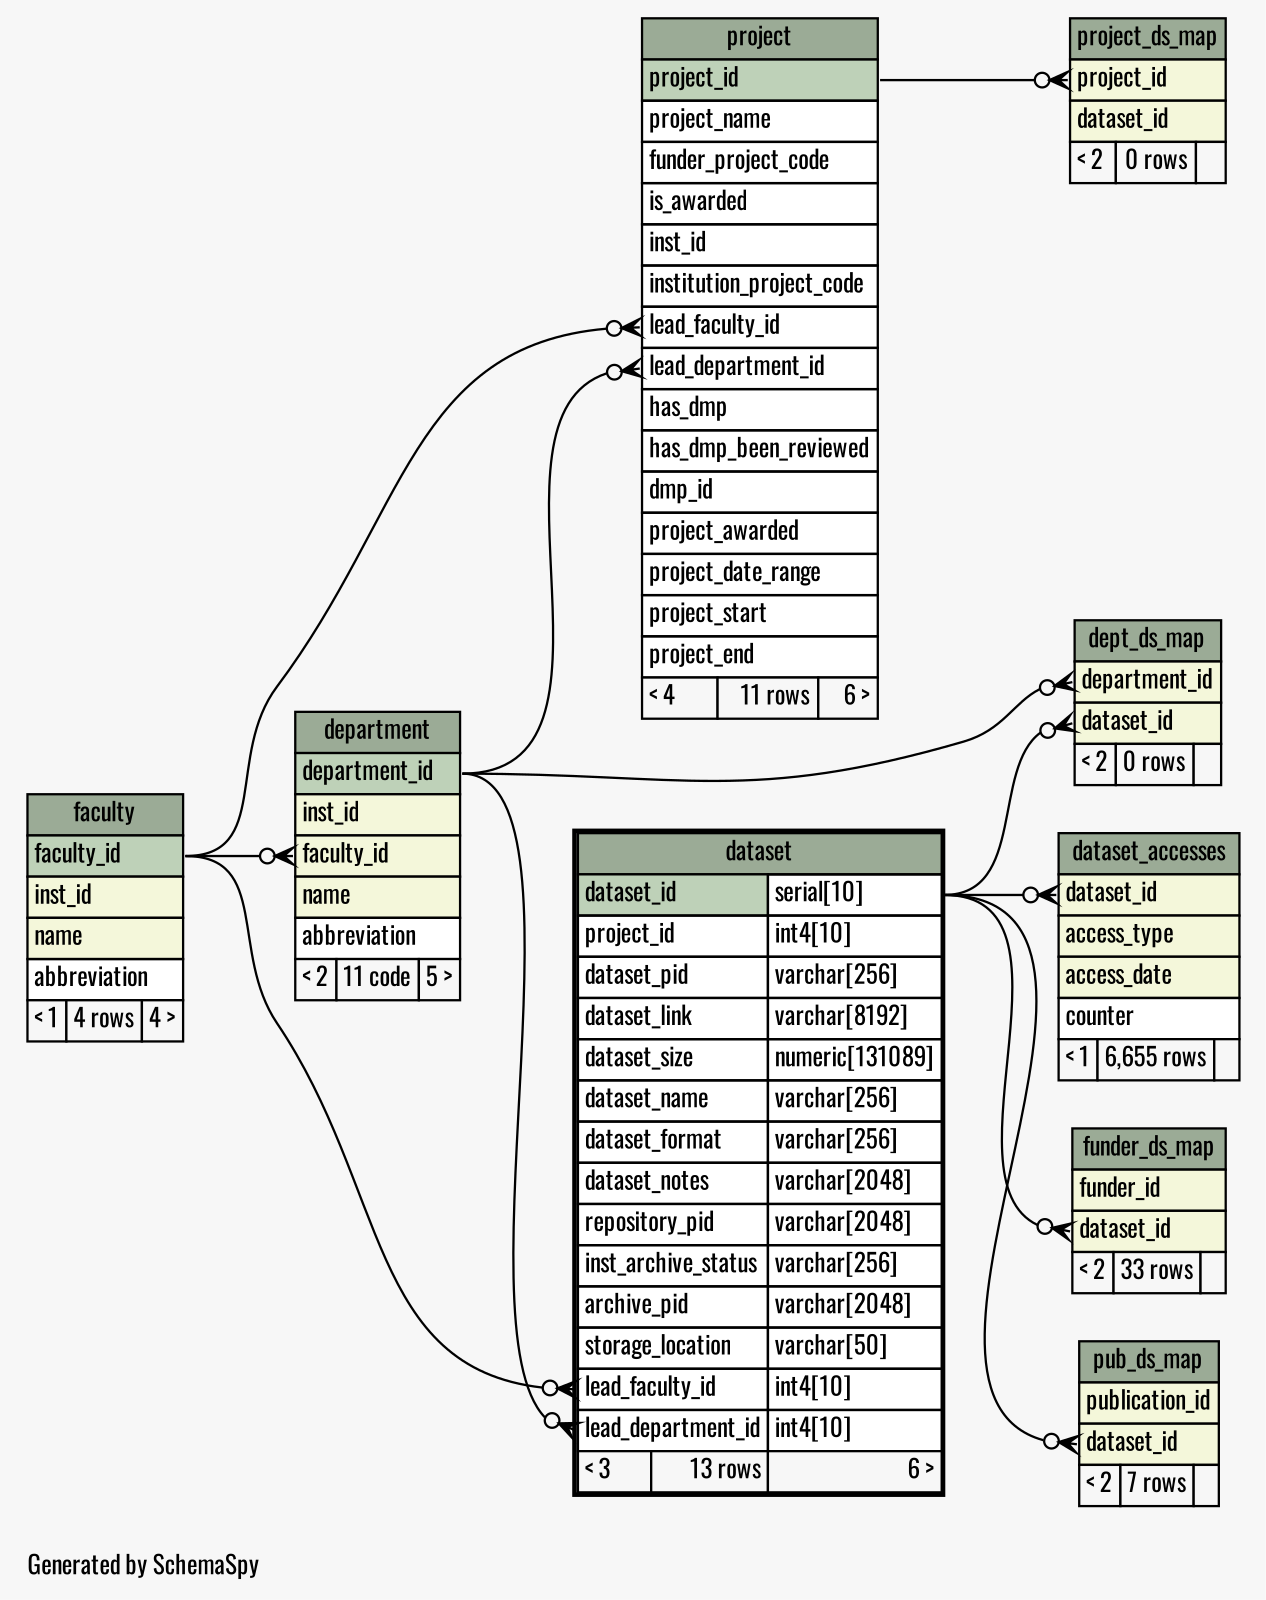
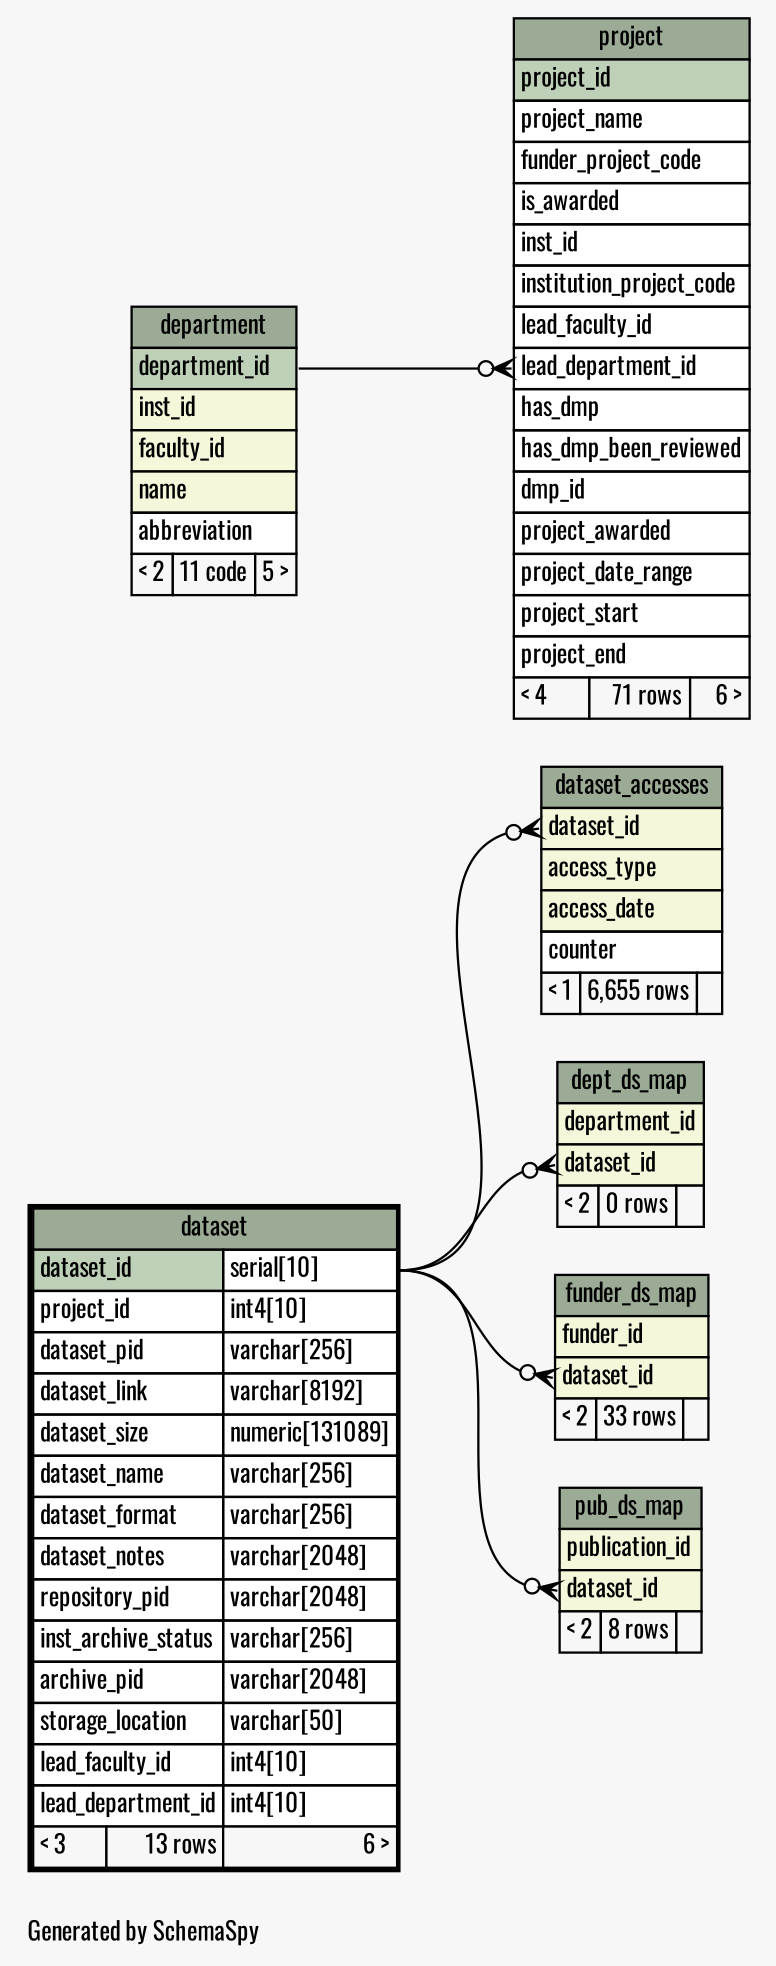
(1148, 101) -> none
(776, 697) -> (648, 697)
(761, 779) -> none
(105, 918) -> none
(520, 1086) -> none
(1157, 1484) -> (639, 1631)
